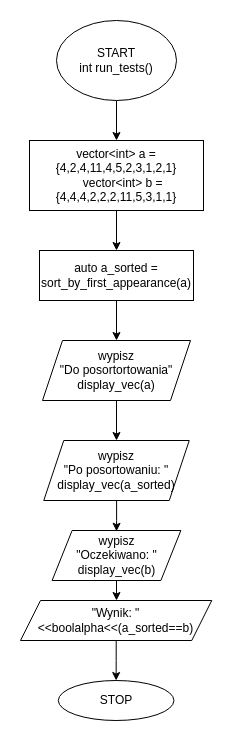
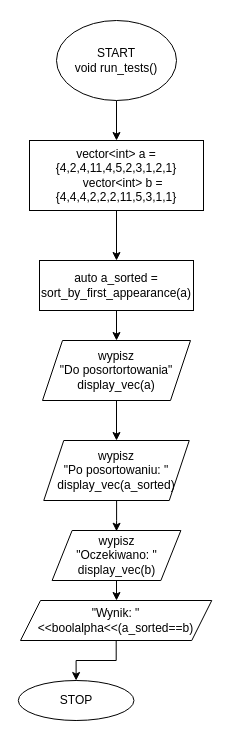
(117, 61) -> (117, 61)
(117, 276) -> (117, 286)
(116, 701) -> (76, 701)
